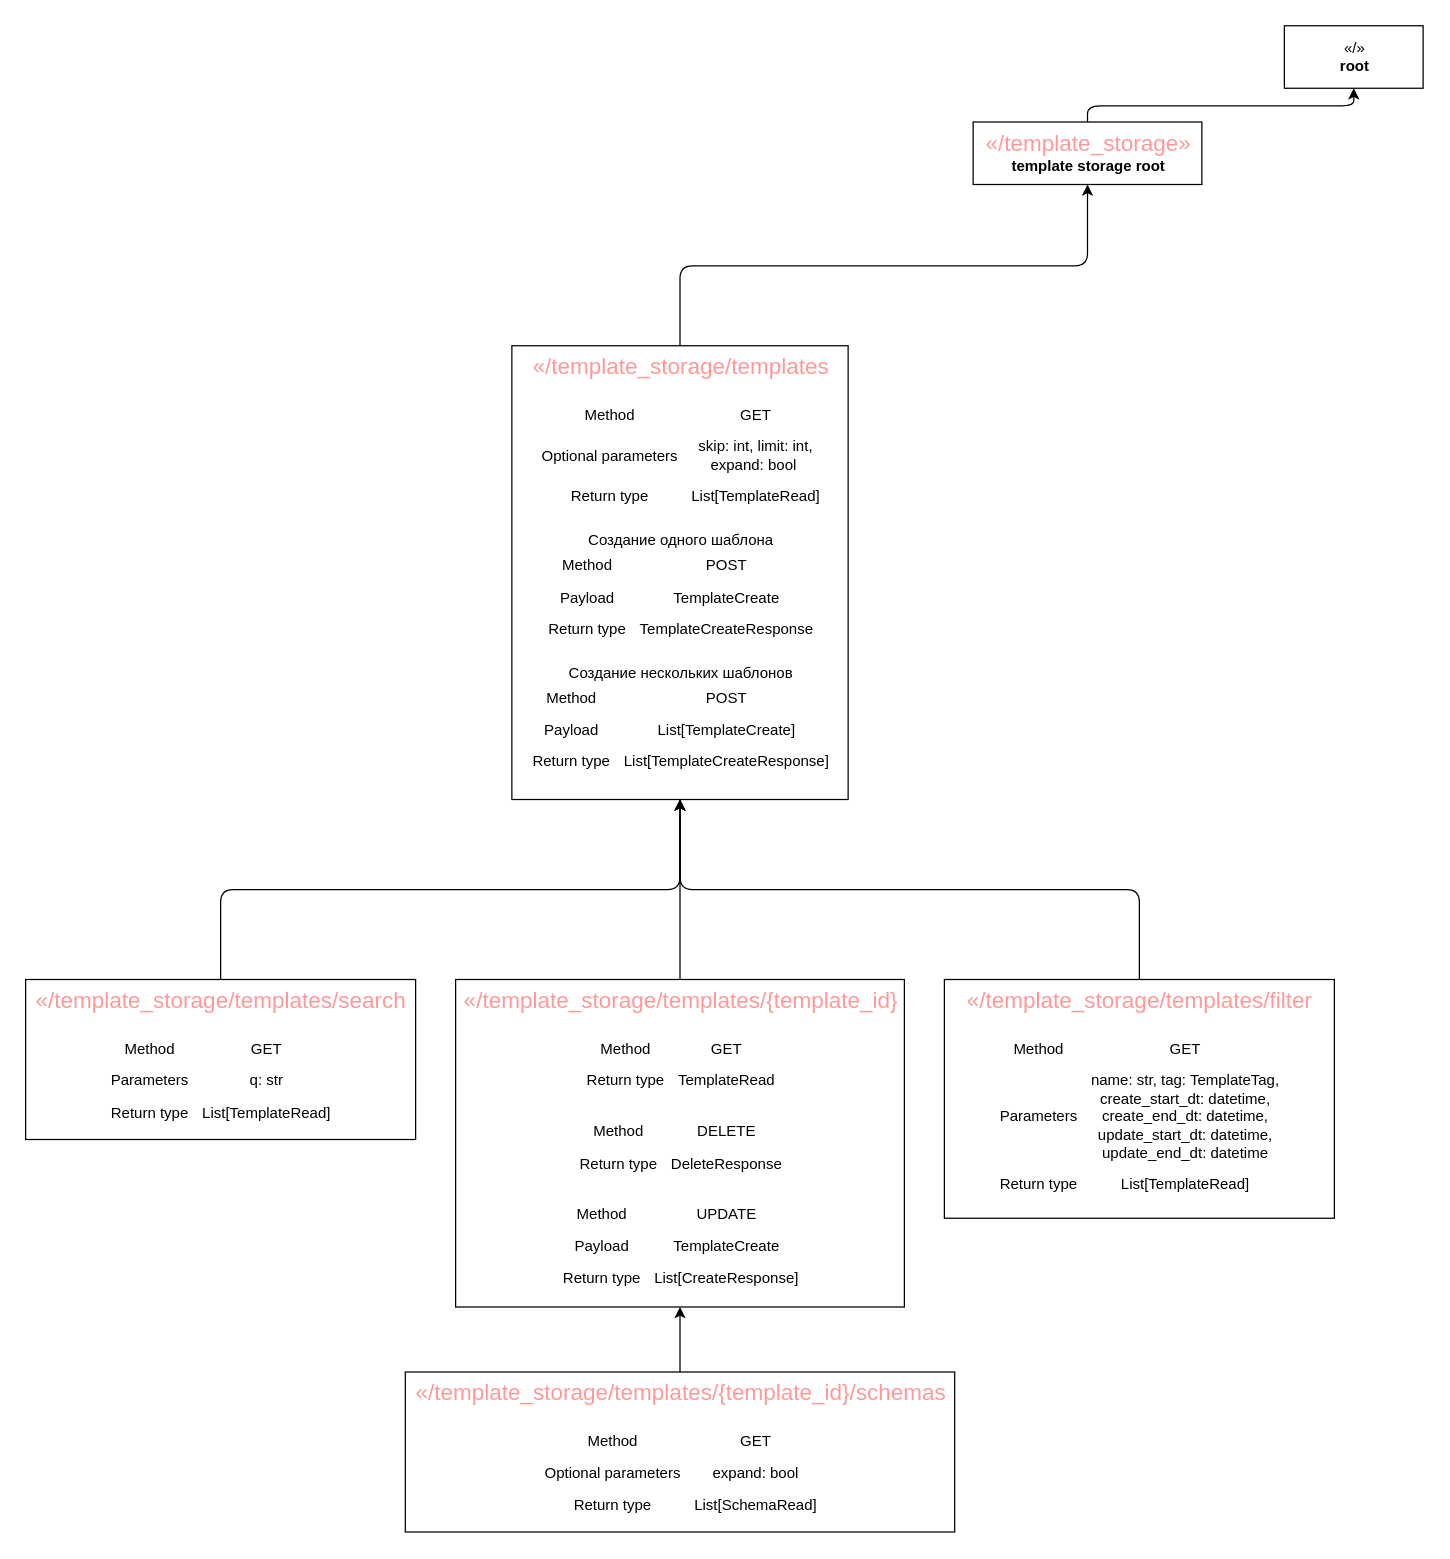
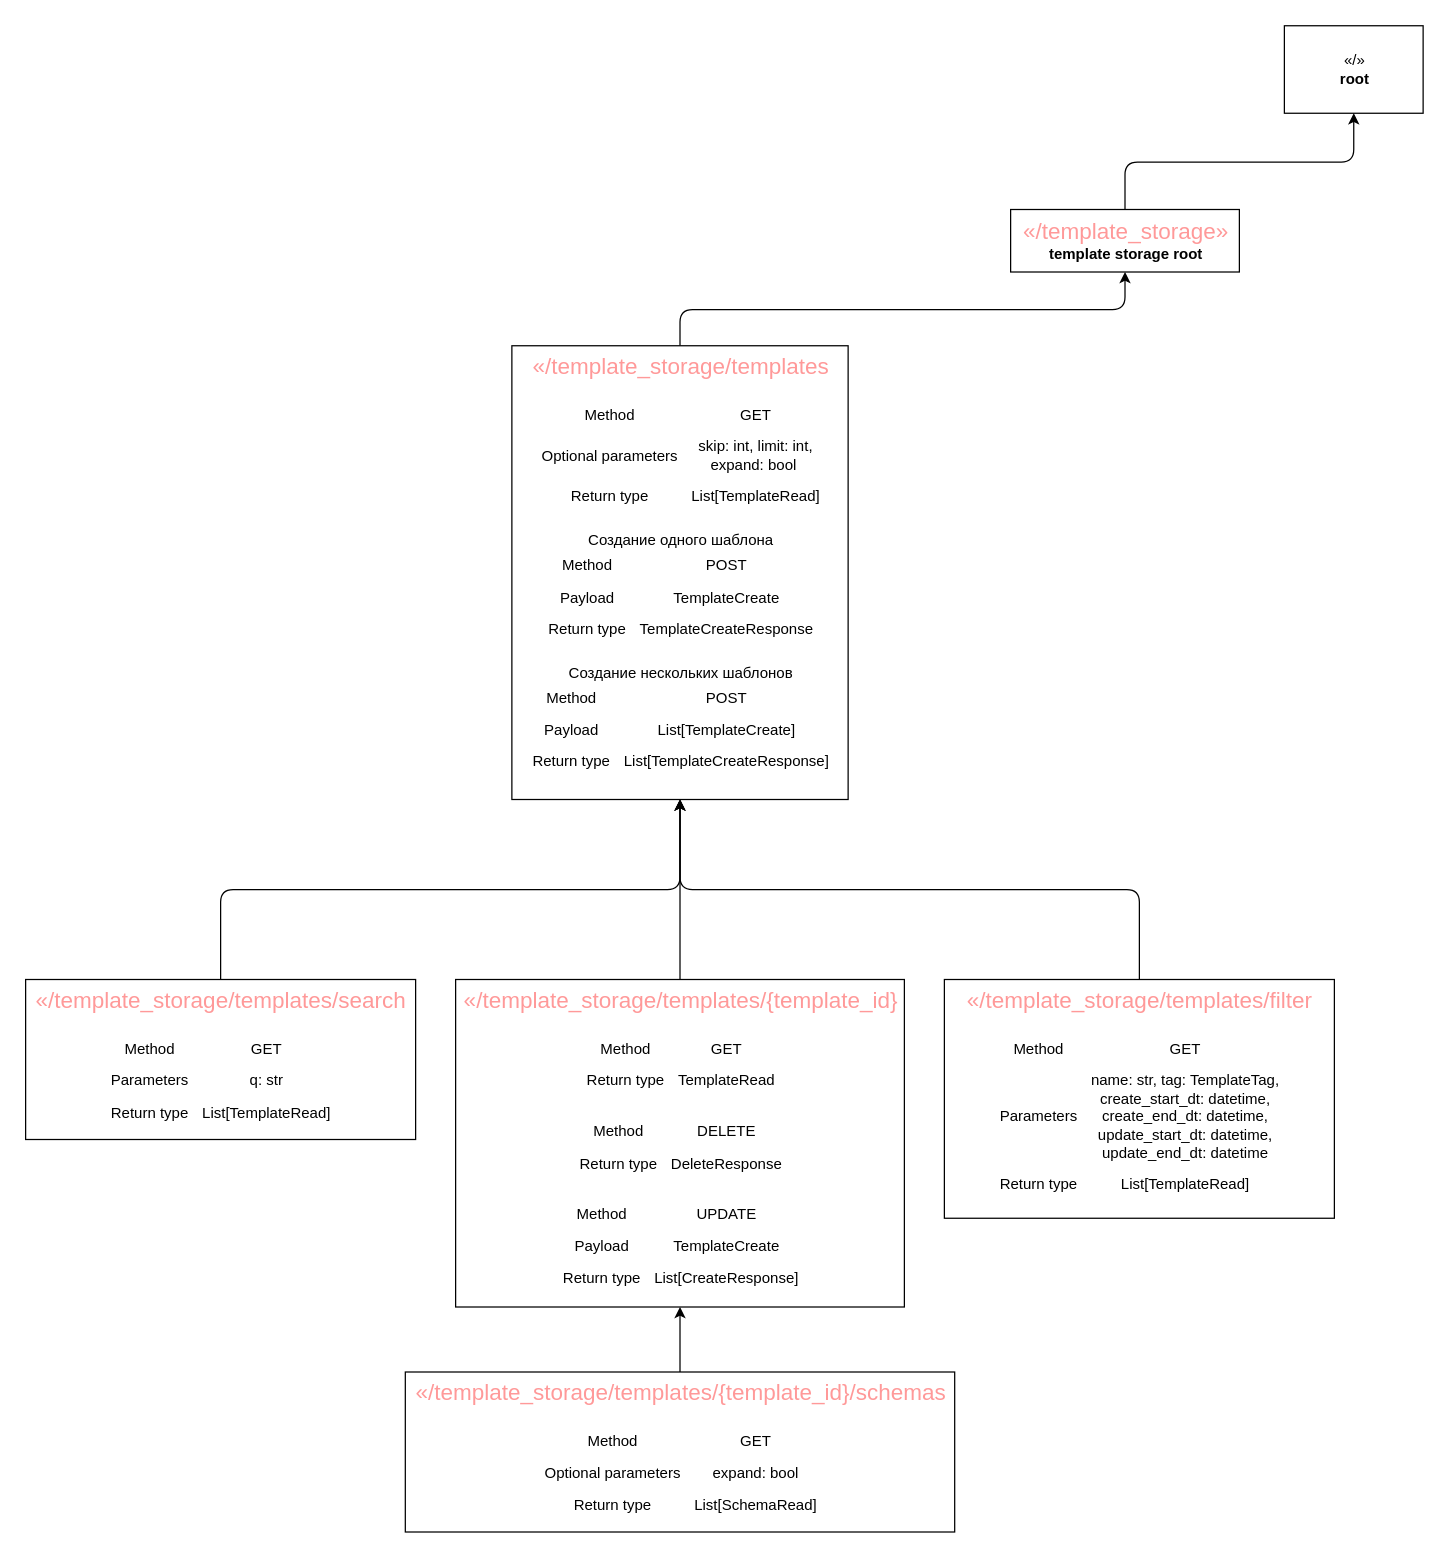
(1354, 57) -> (1354, 69)
(1088, 153) -> (1125, 241)
